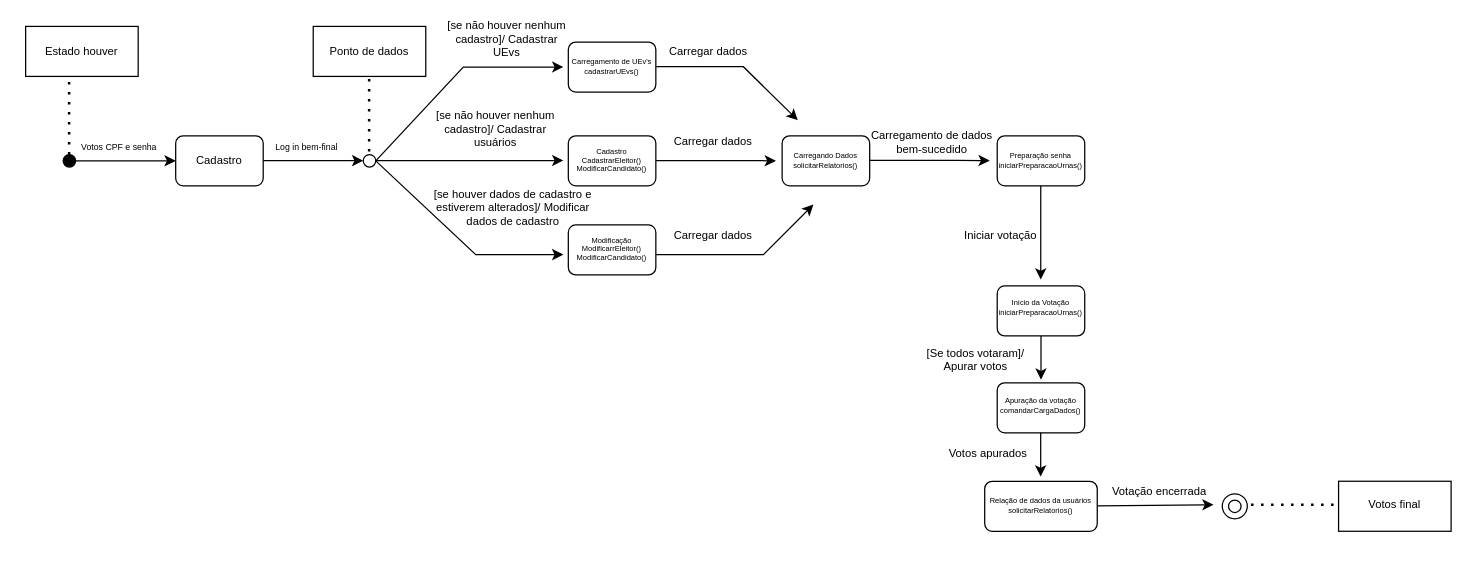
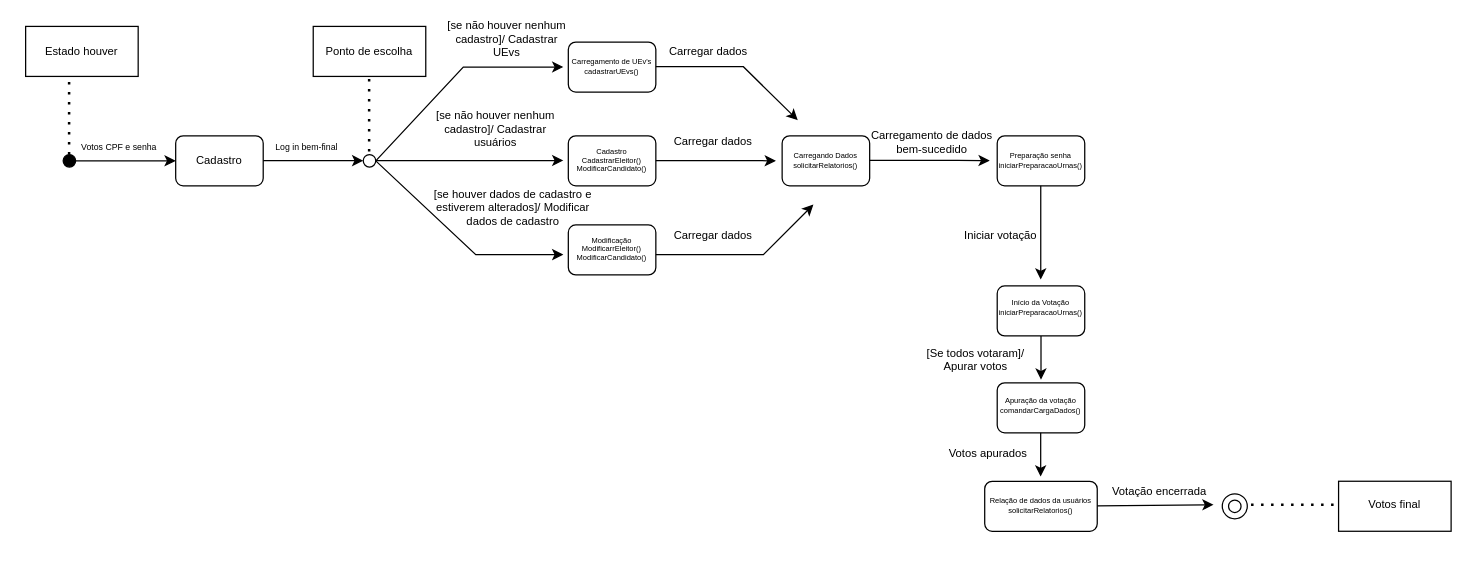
(369, 52) -> (369, 52)
